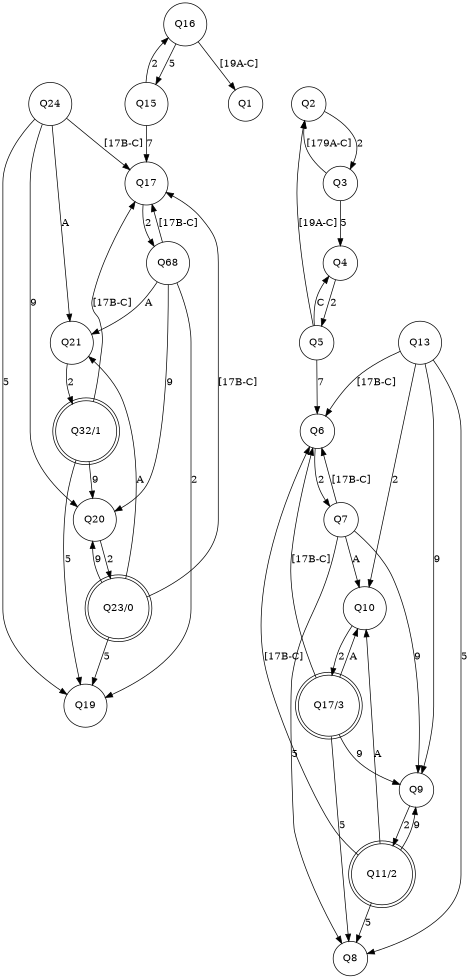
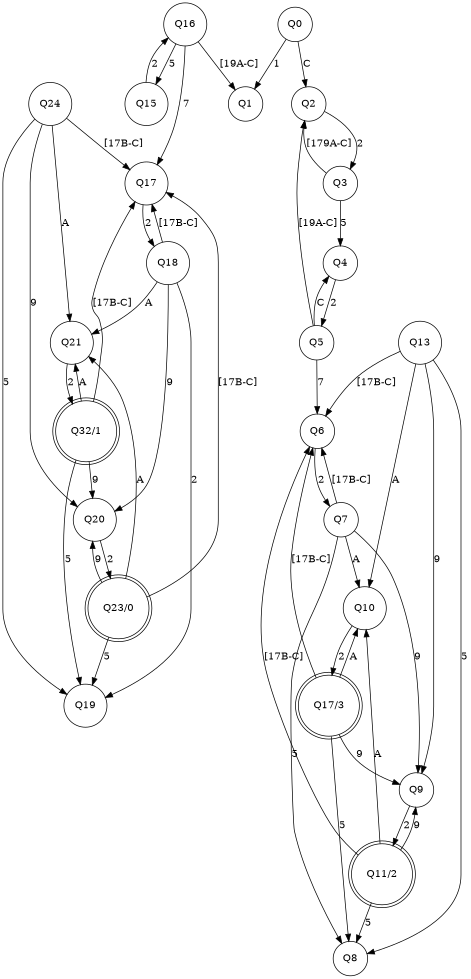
none -> (295, 24)
(146, 140) -> (179, 104)
(168, 263) -> (168, 263)
none -> (79, 386)
(396, 480) -> (396, 480)
